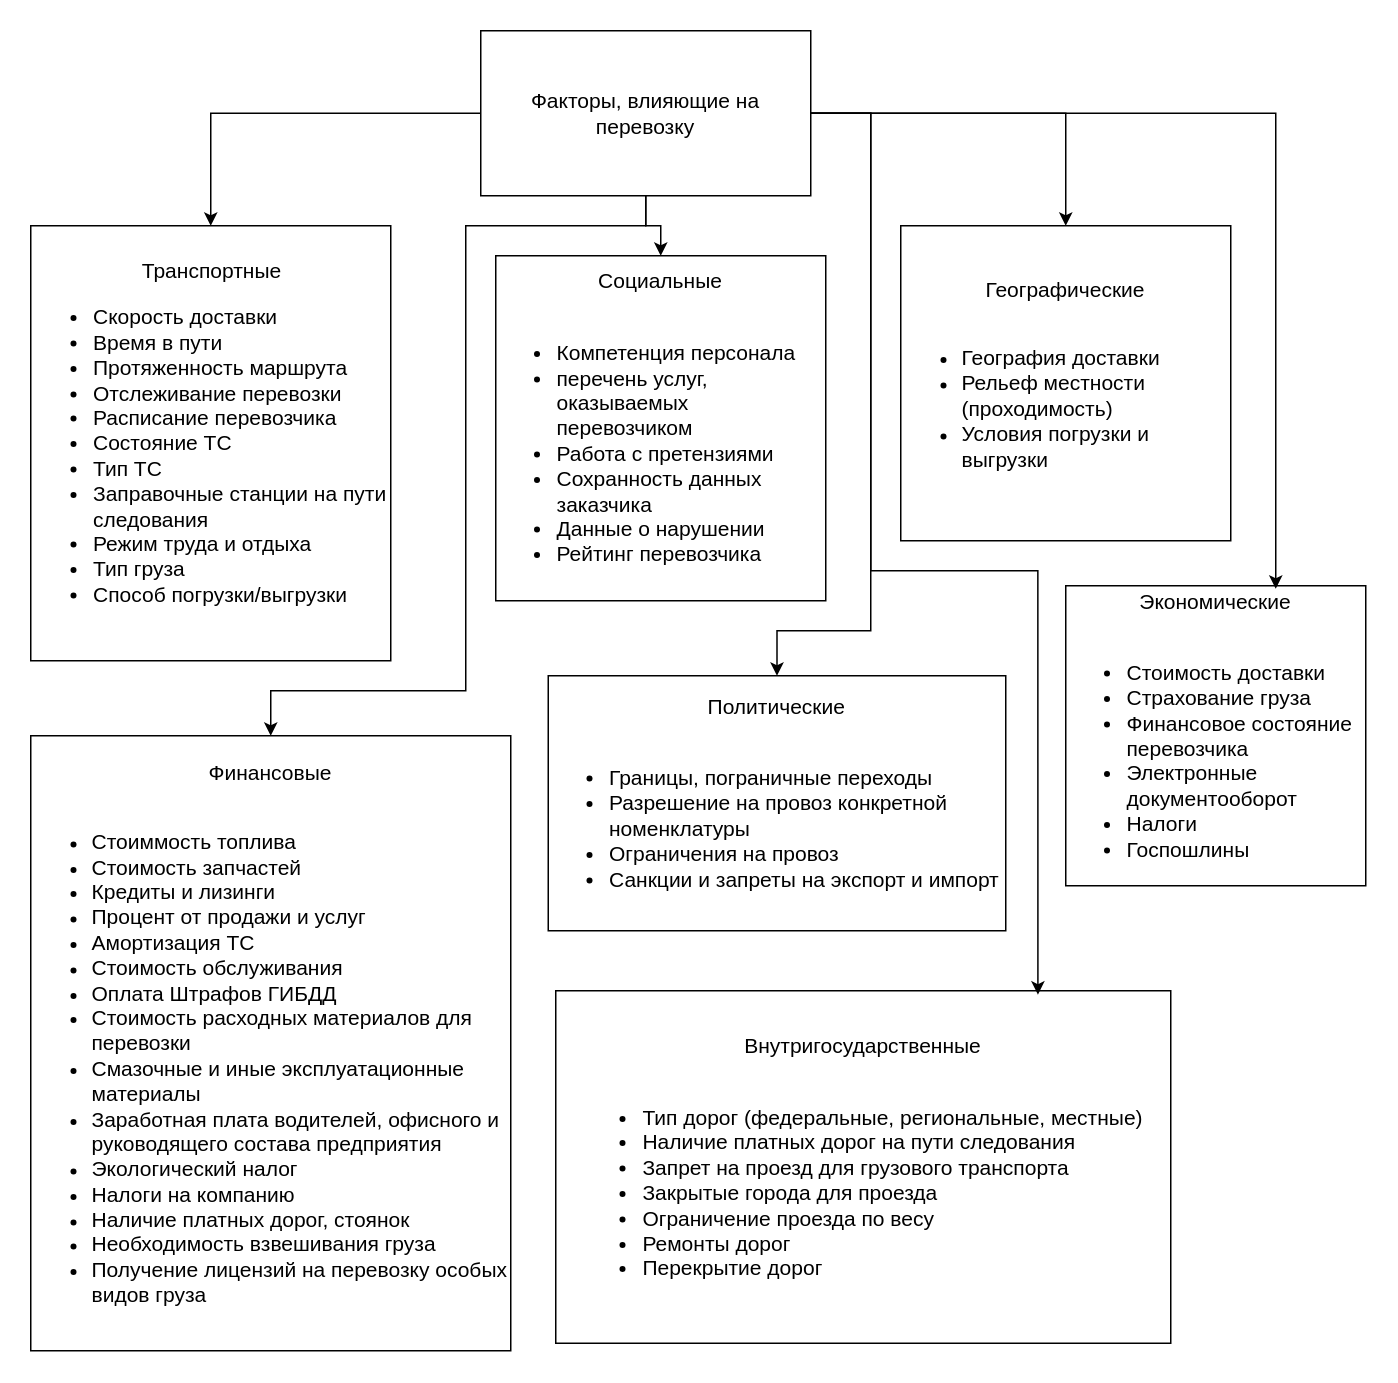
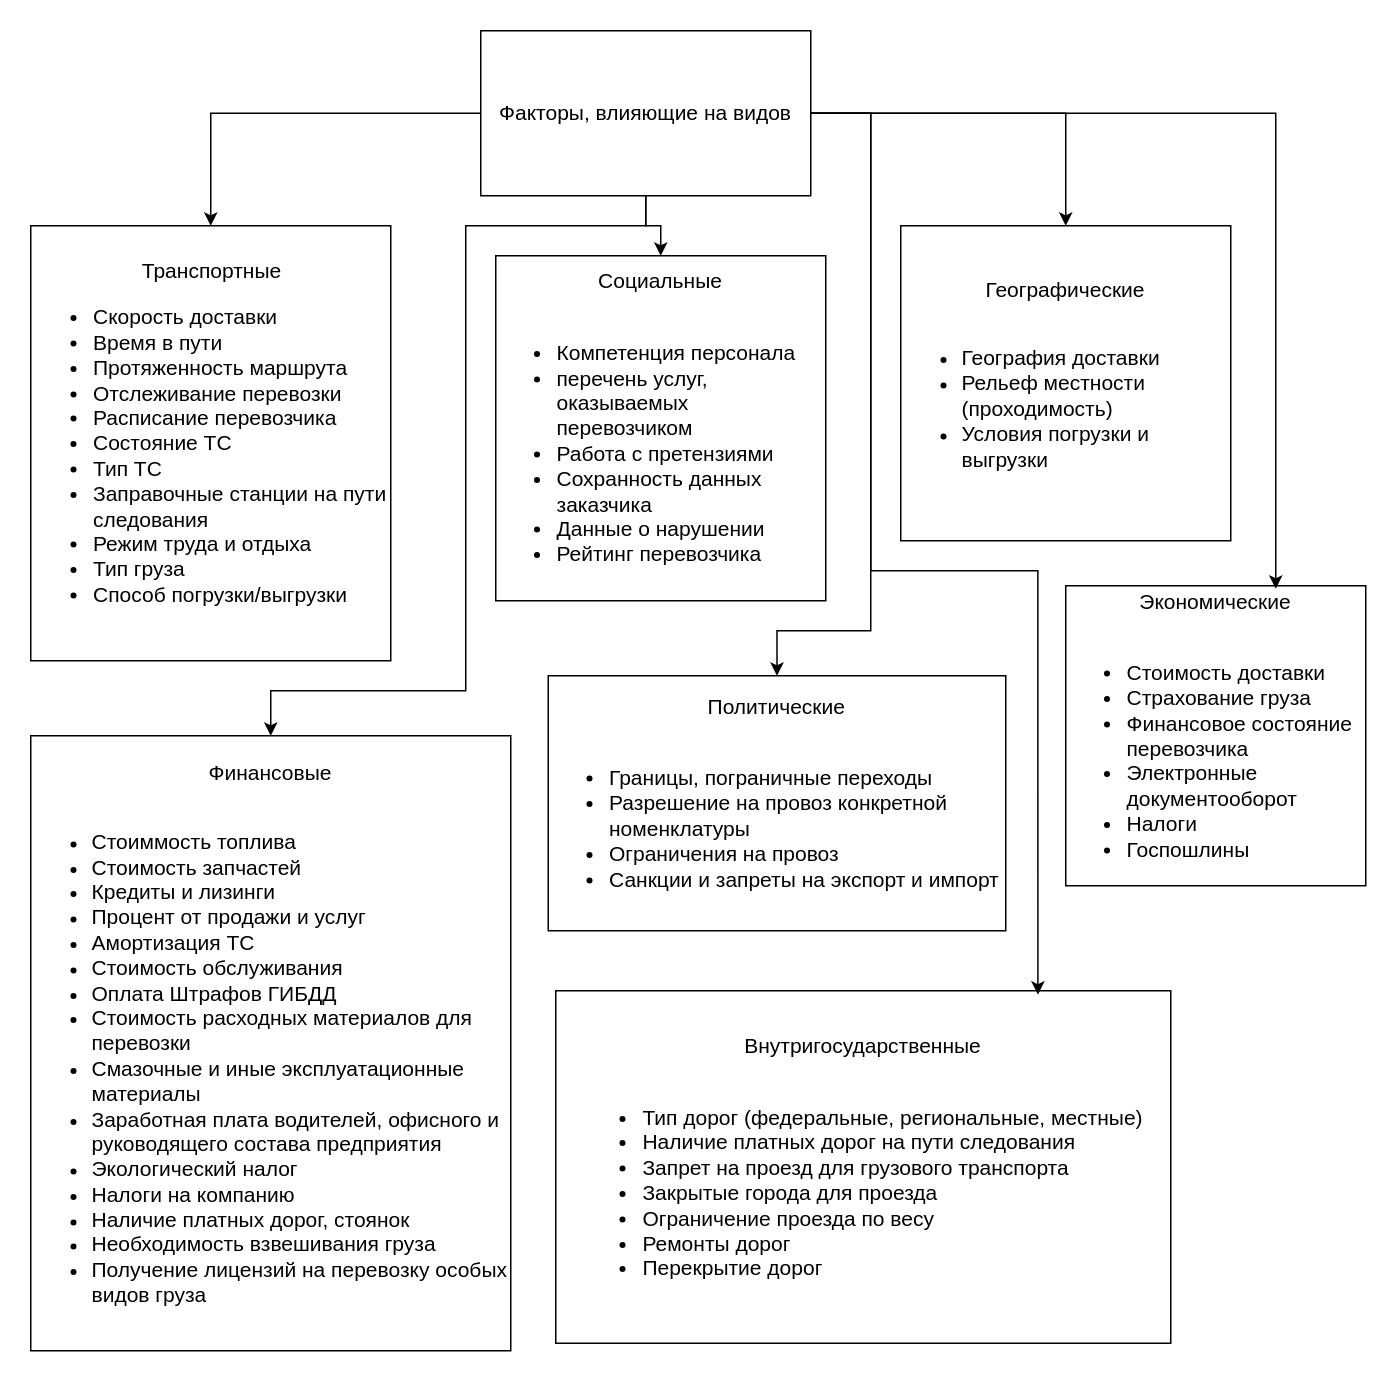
(646, 113) -> (646, 113)
